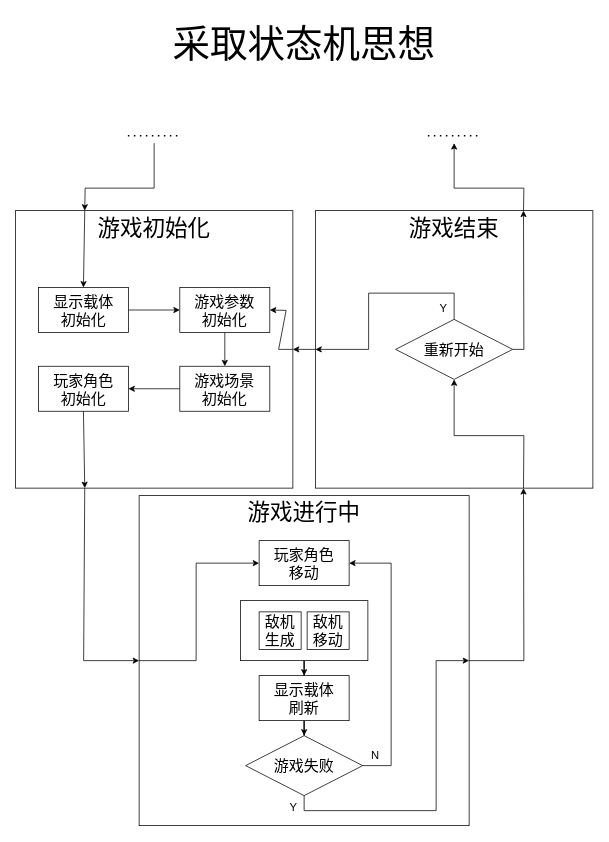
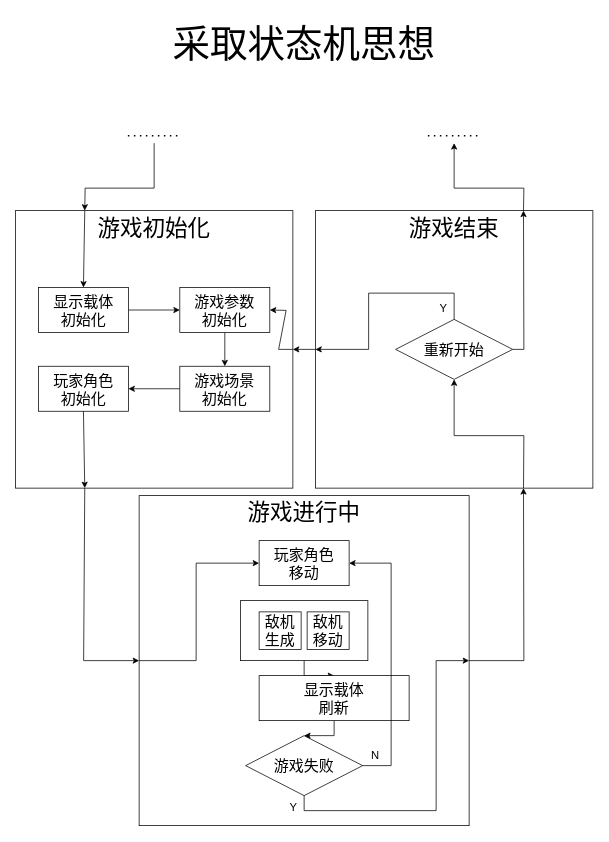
(304, 698) -> (334, 698)
